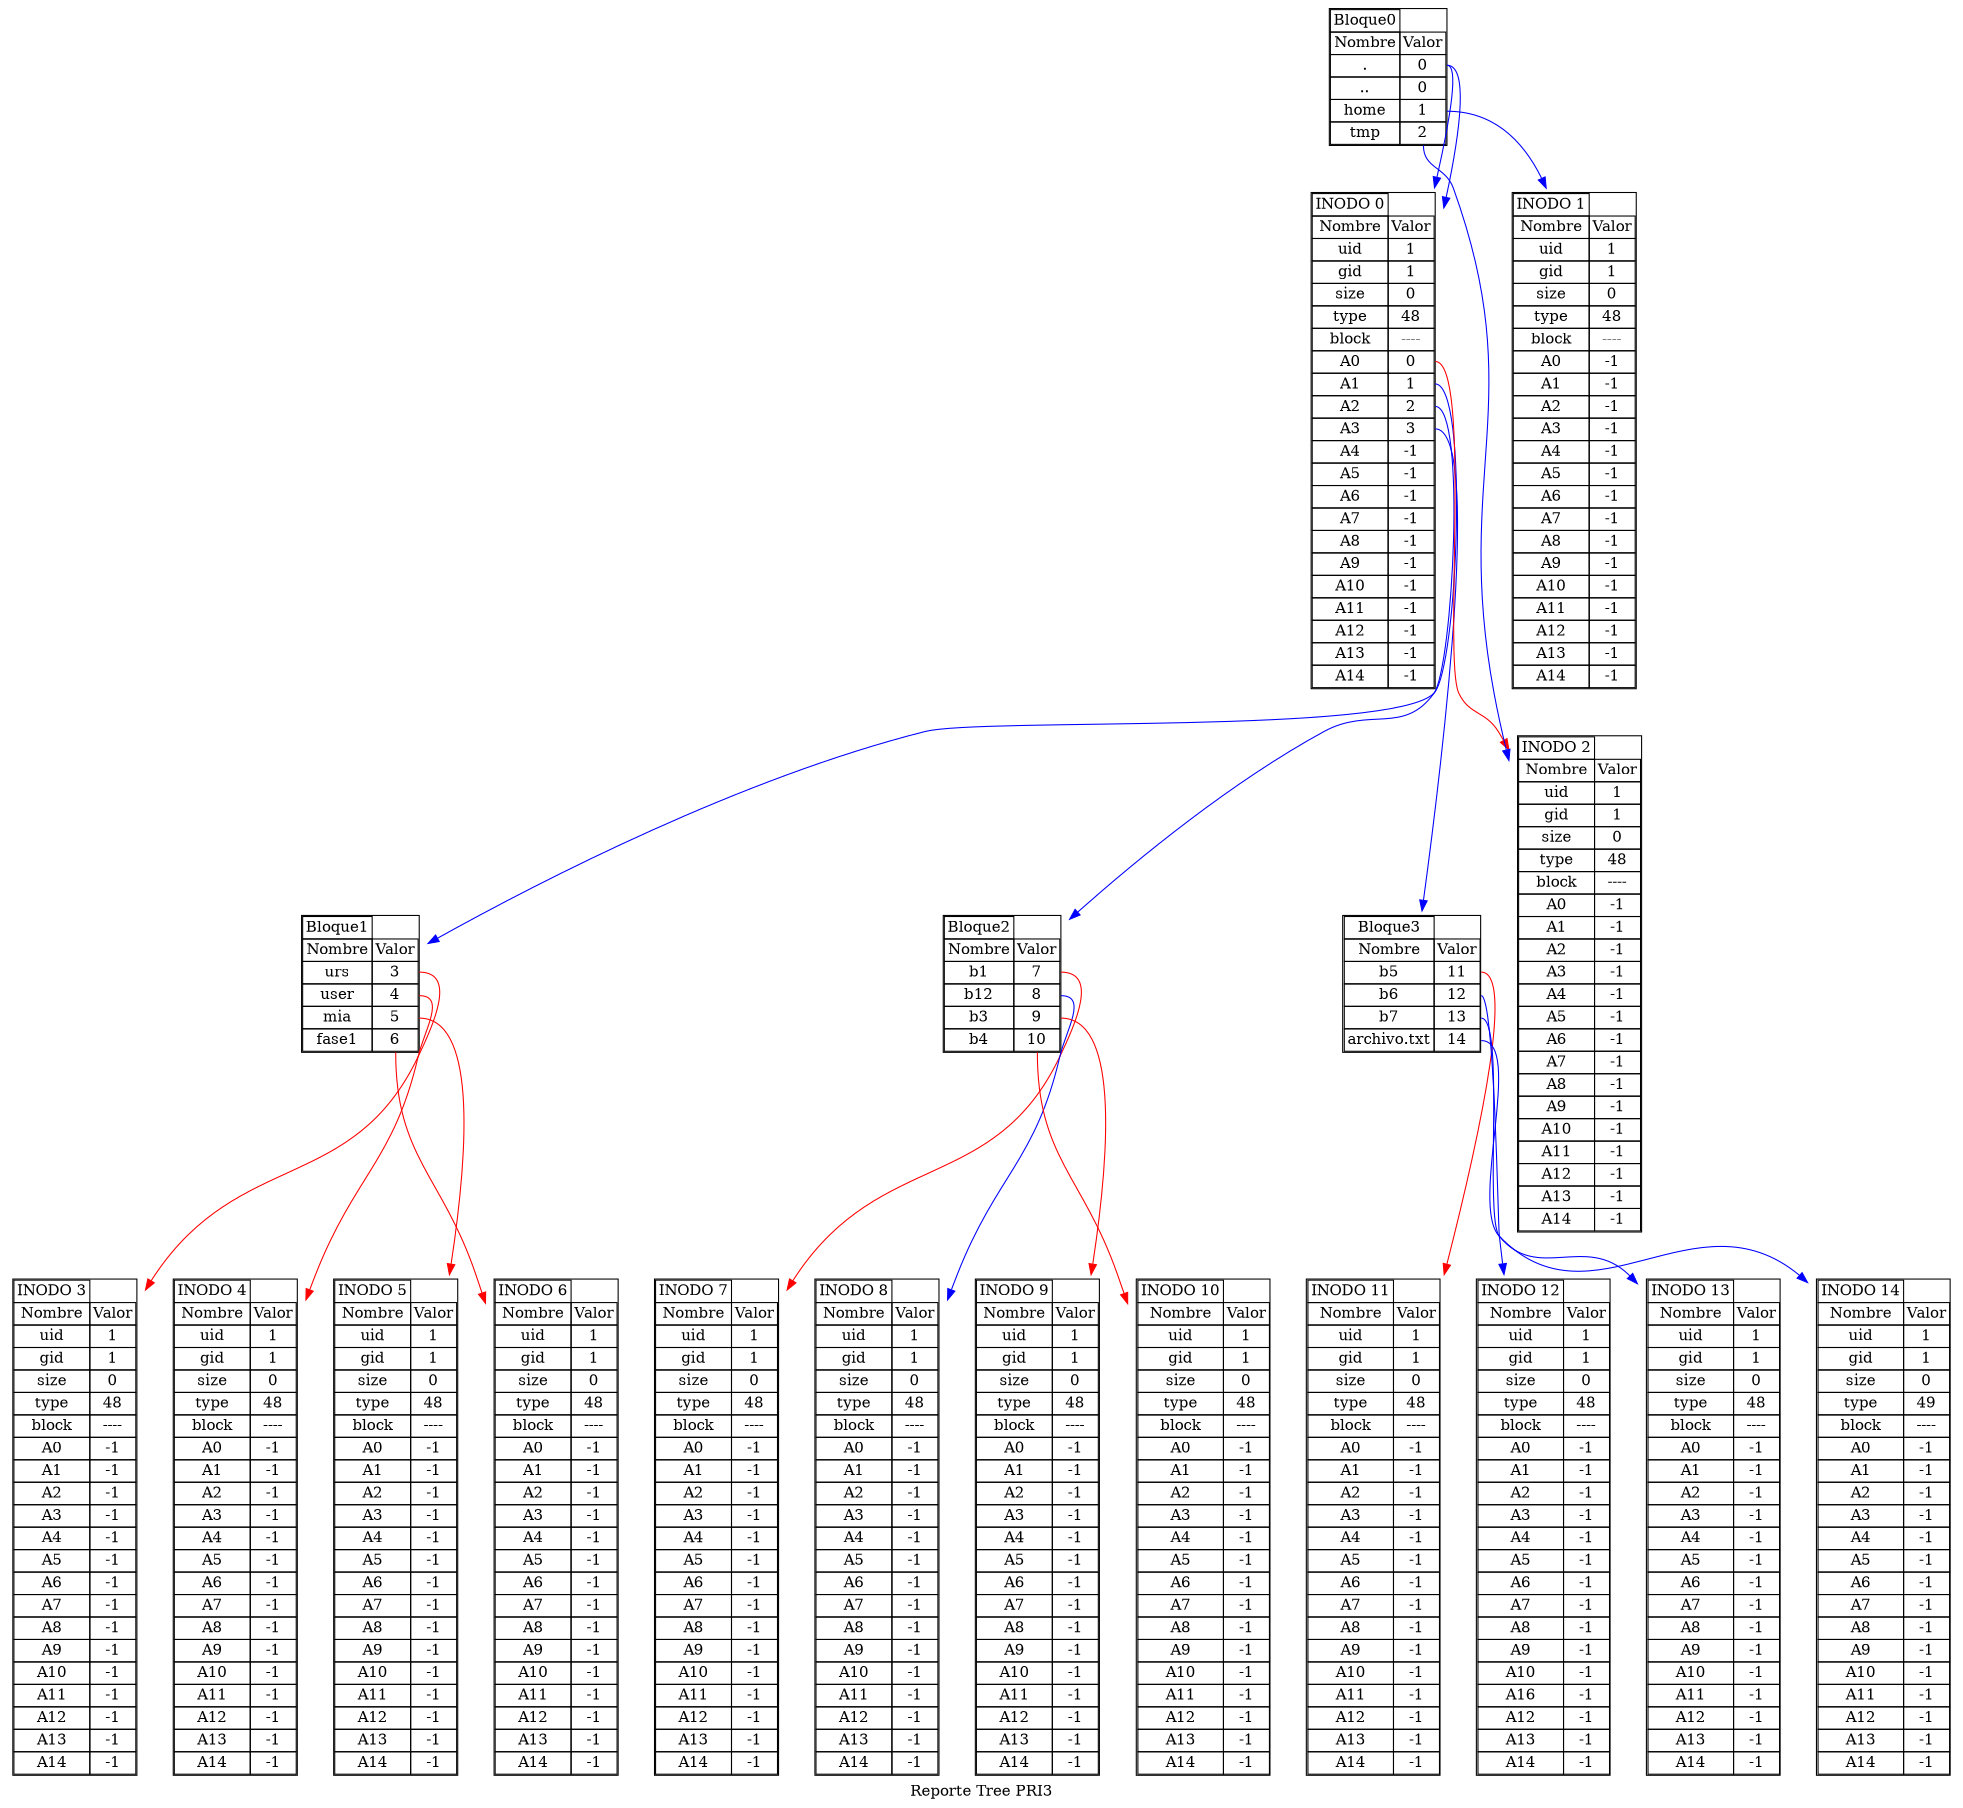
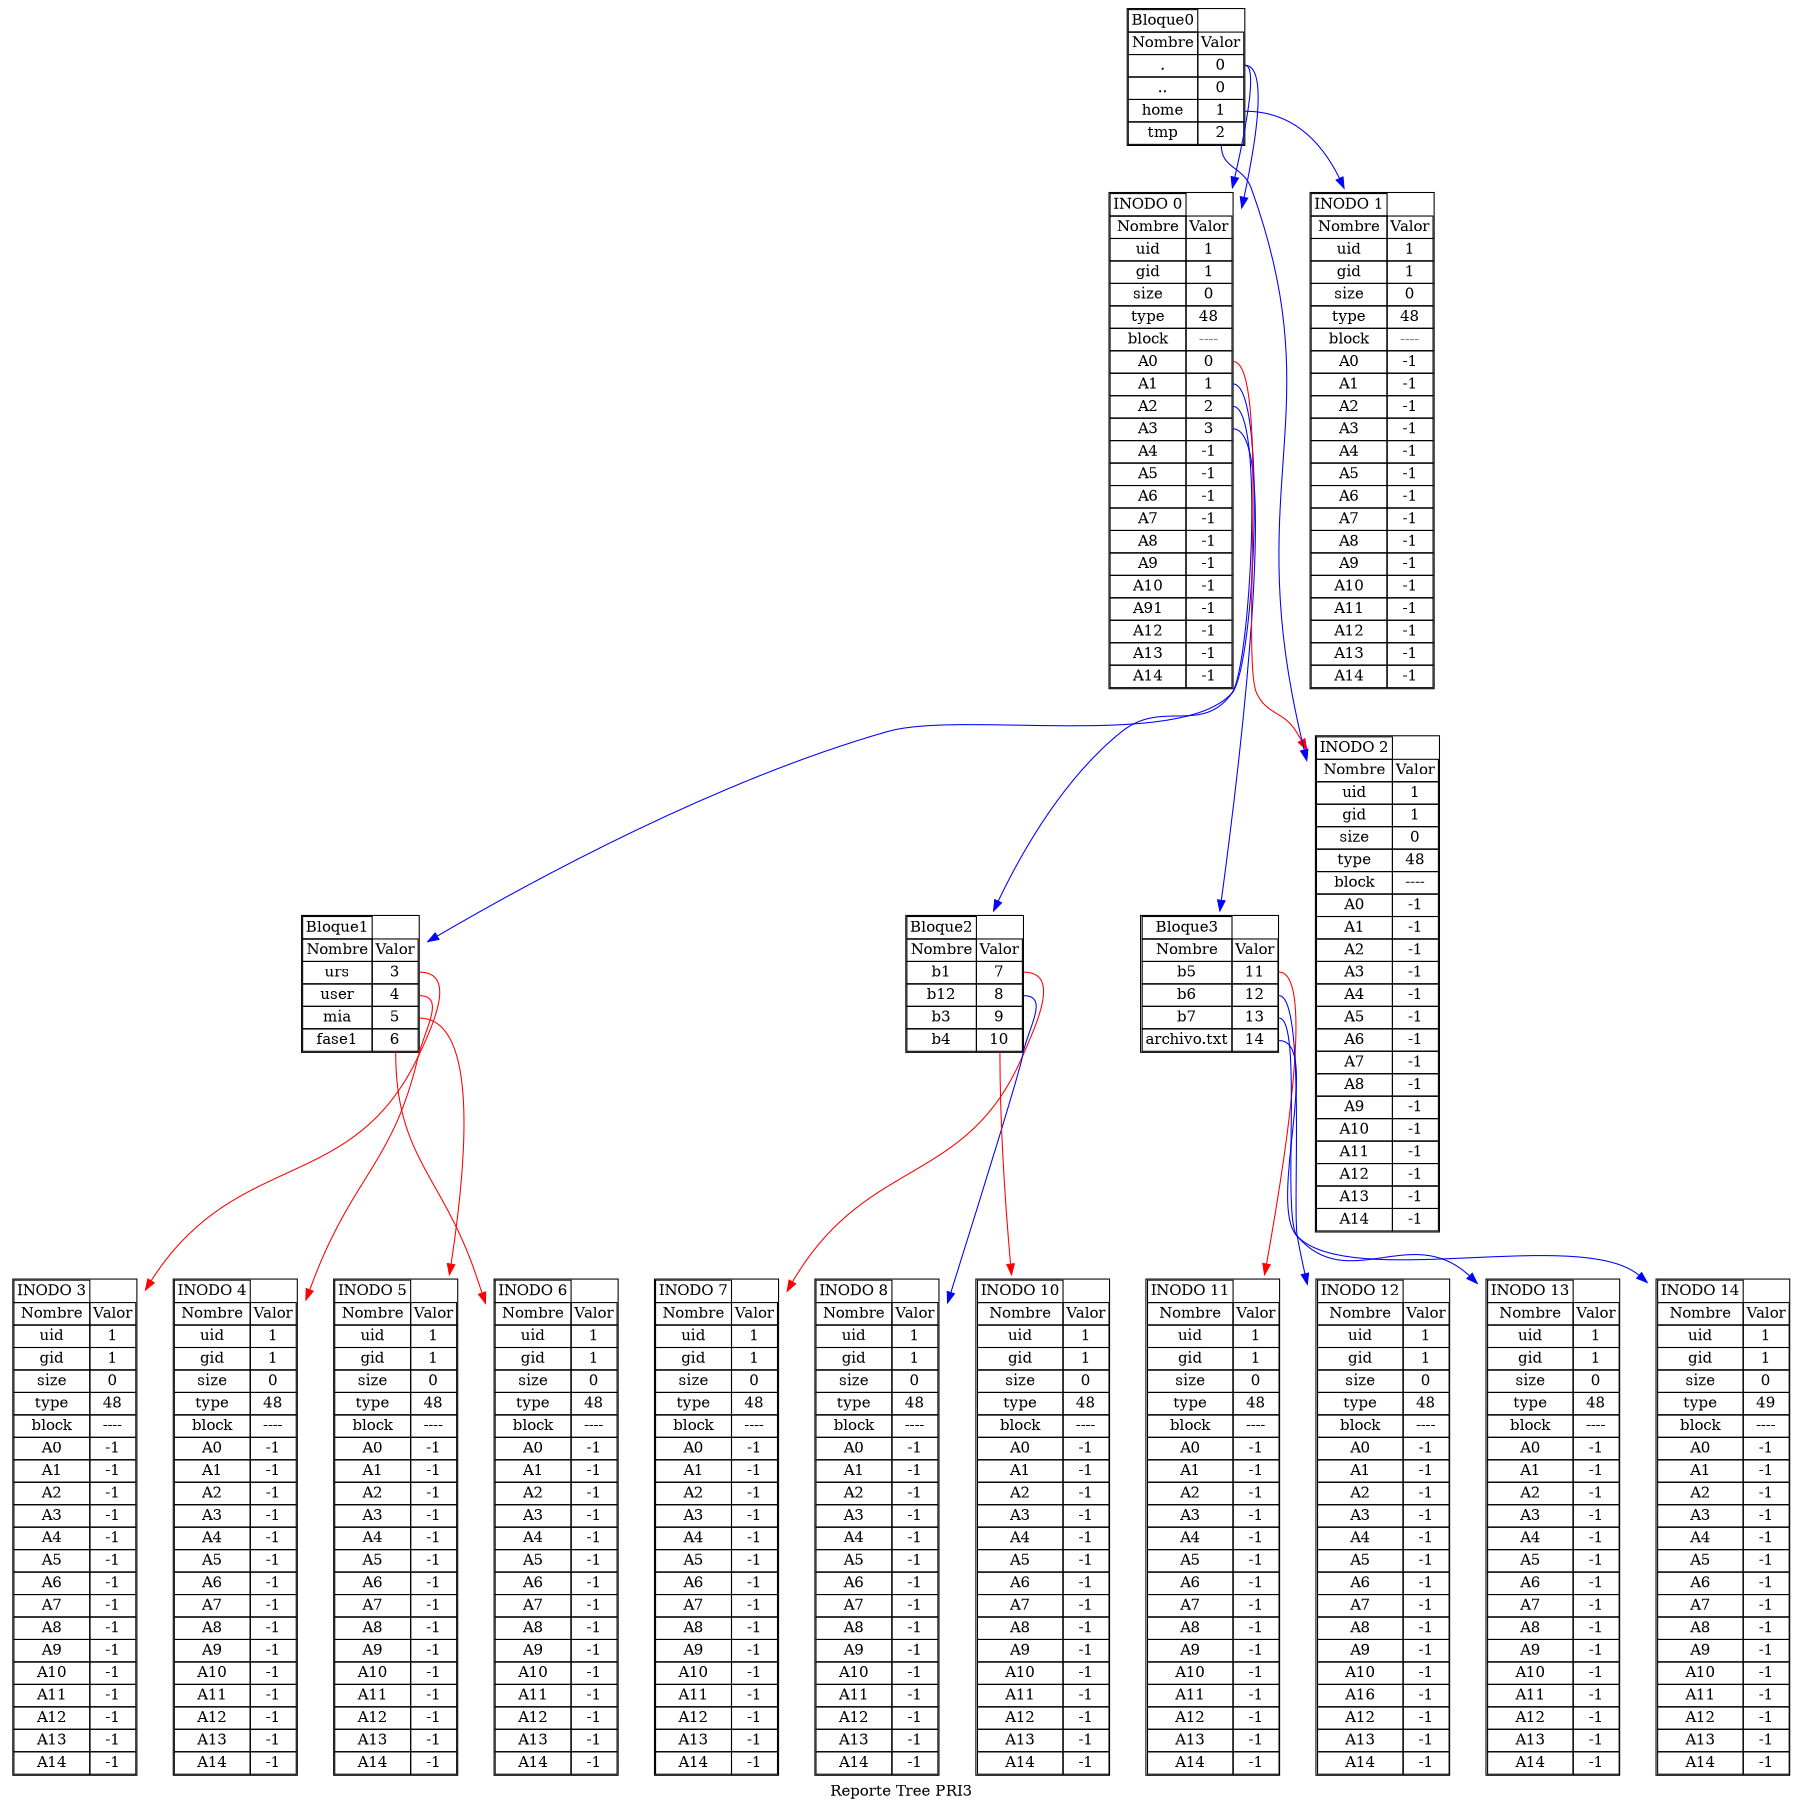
(1350, 609) -> (1148, 609)
(1037, 1527) -> none
